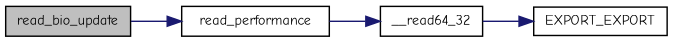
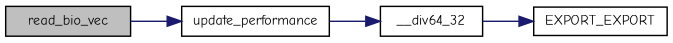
(68, 21) -> (68, 21)
(256, 21) -> (256, 21)
(432, 21) -> (432, 21)
